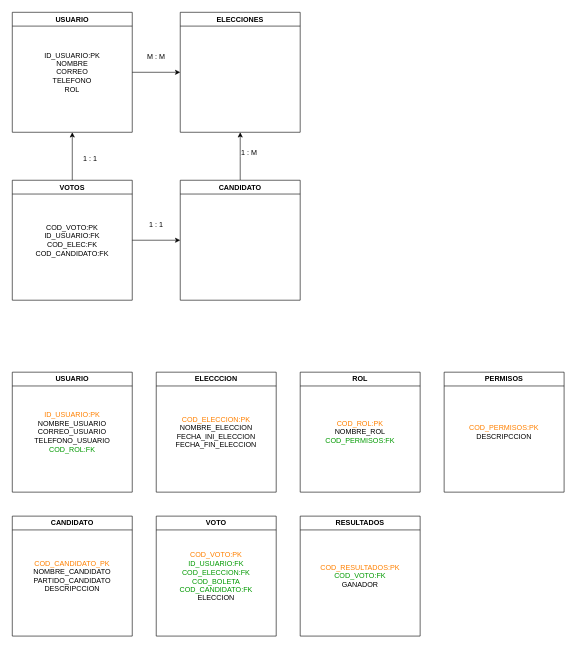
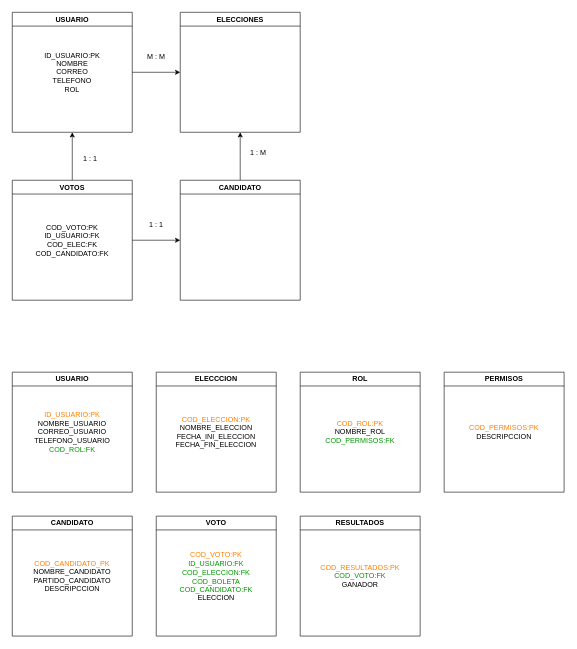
(249, 153) -> (258, 153)
